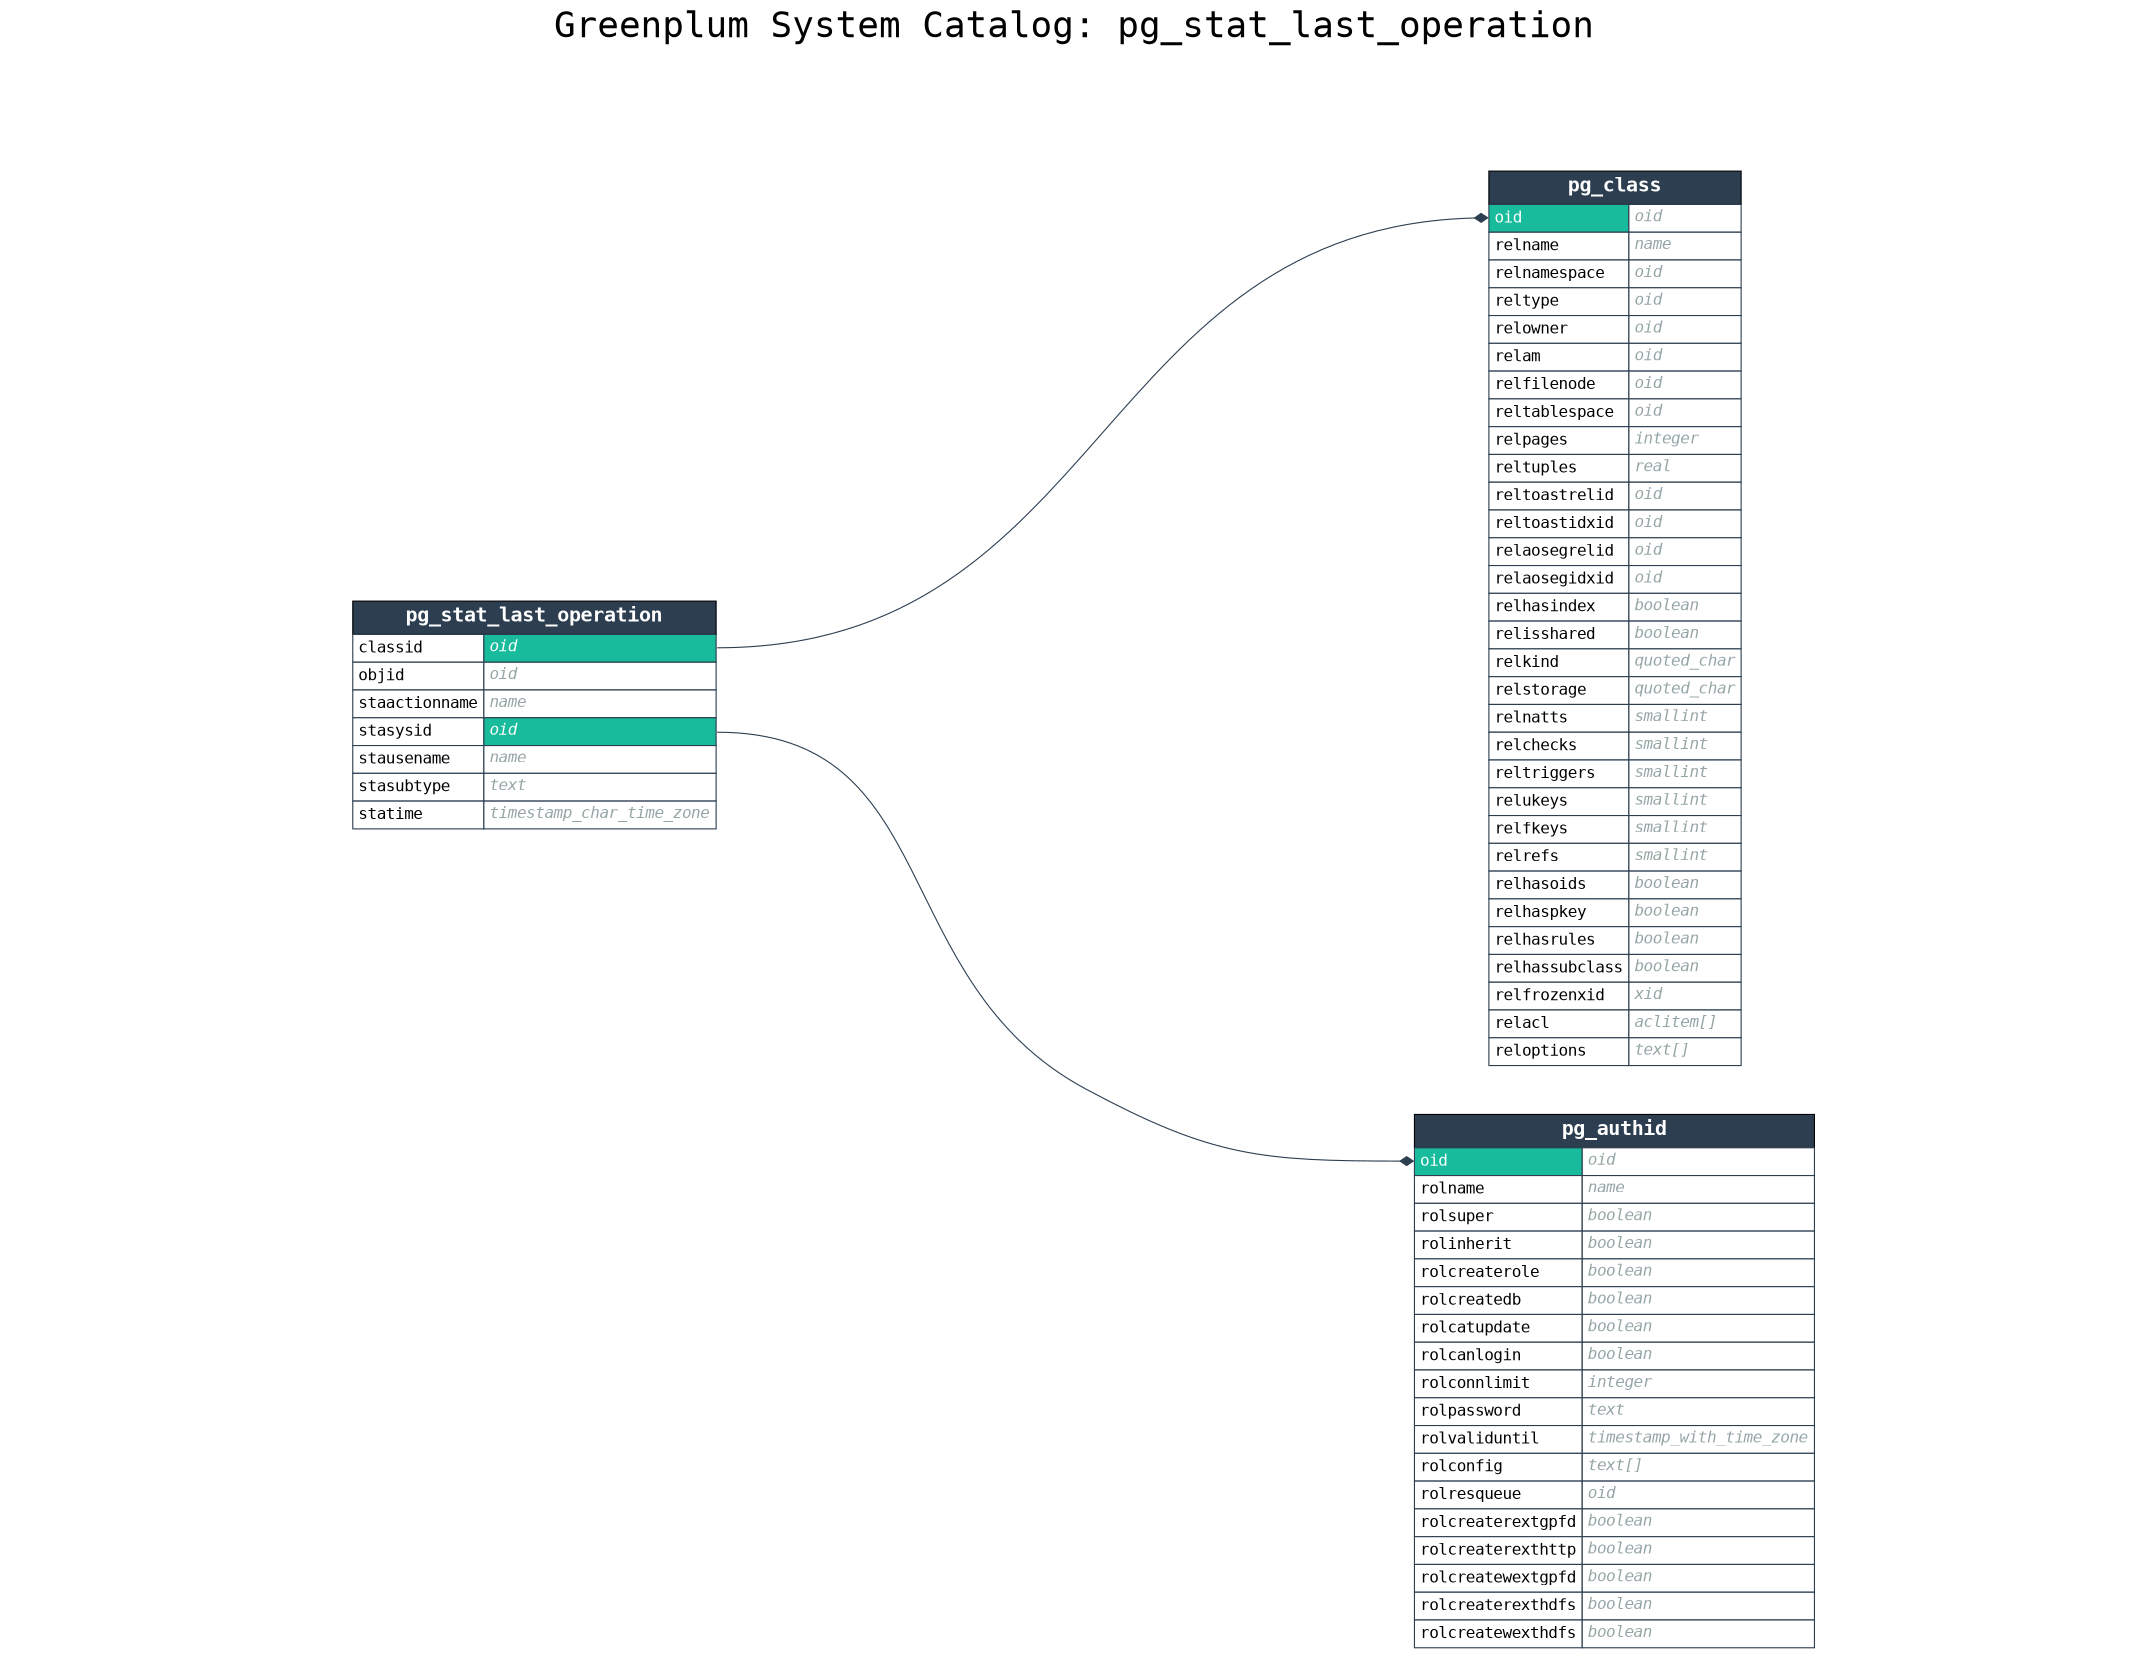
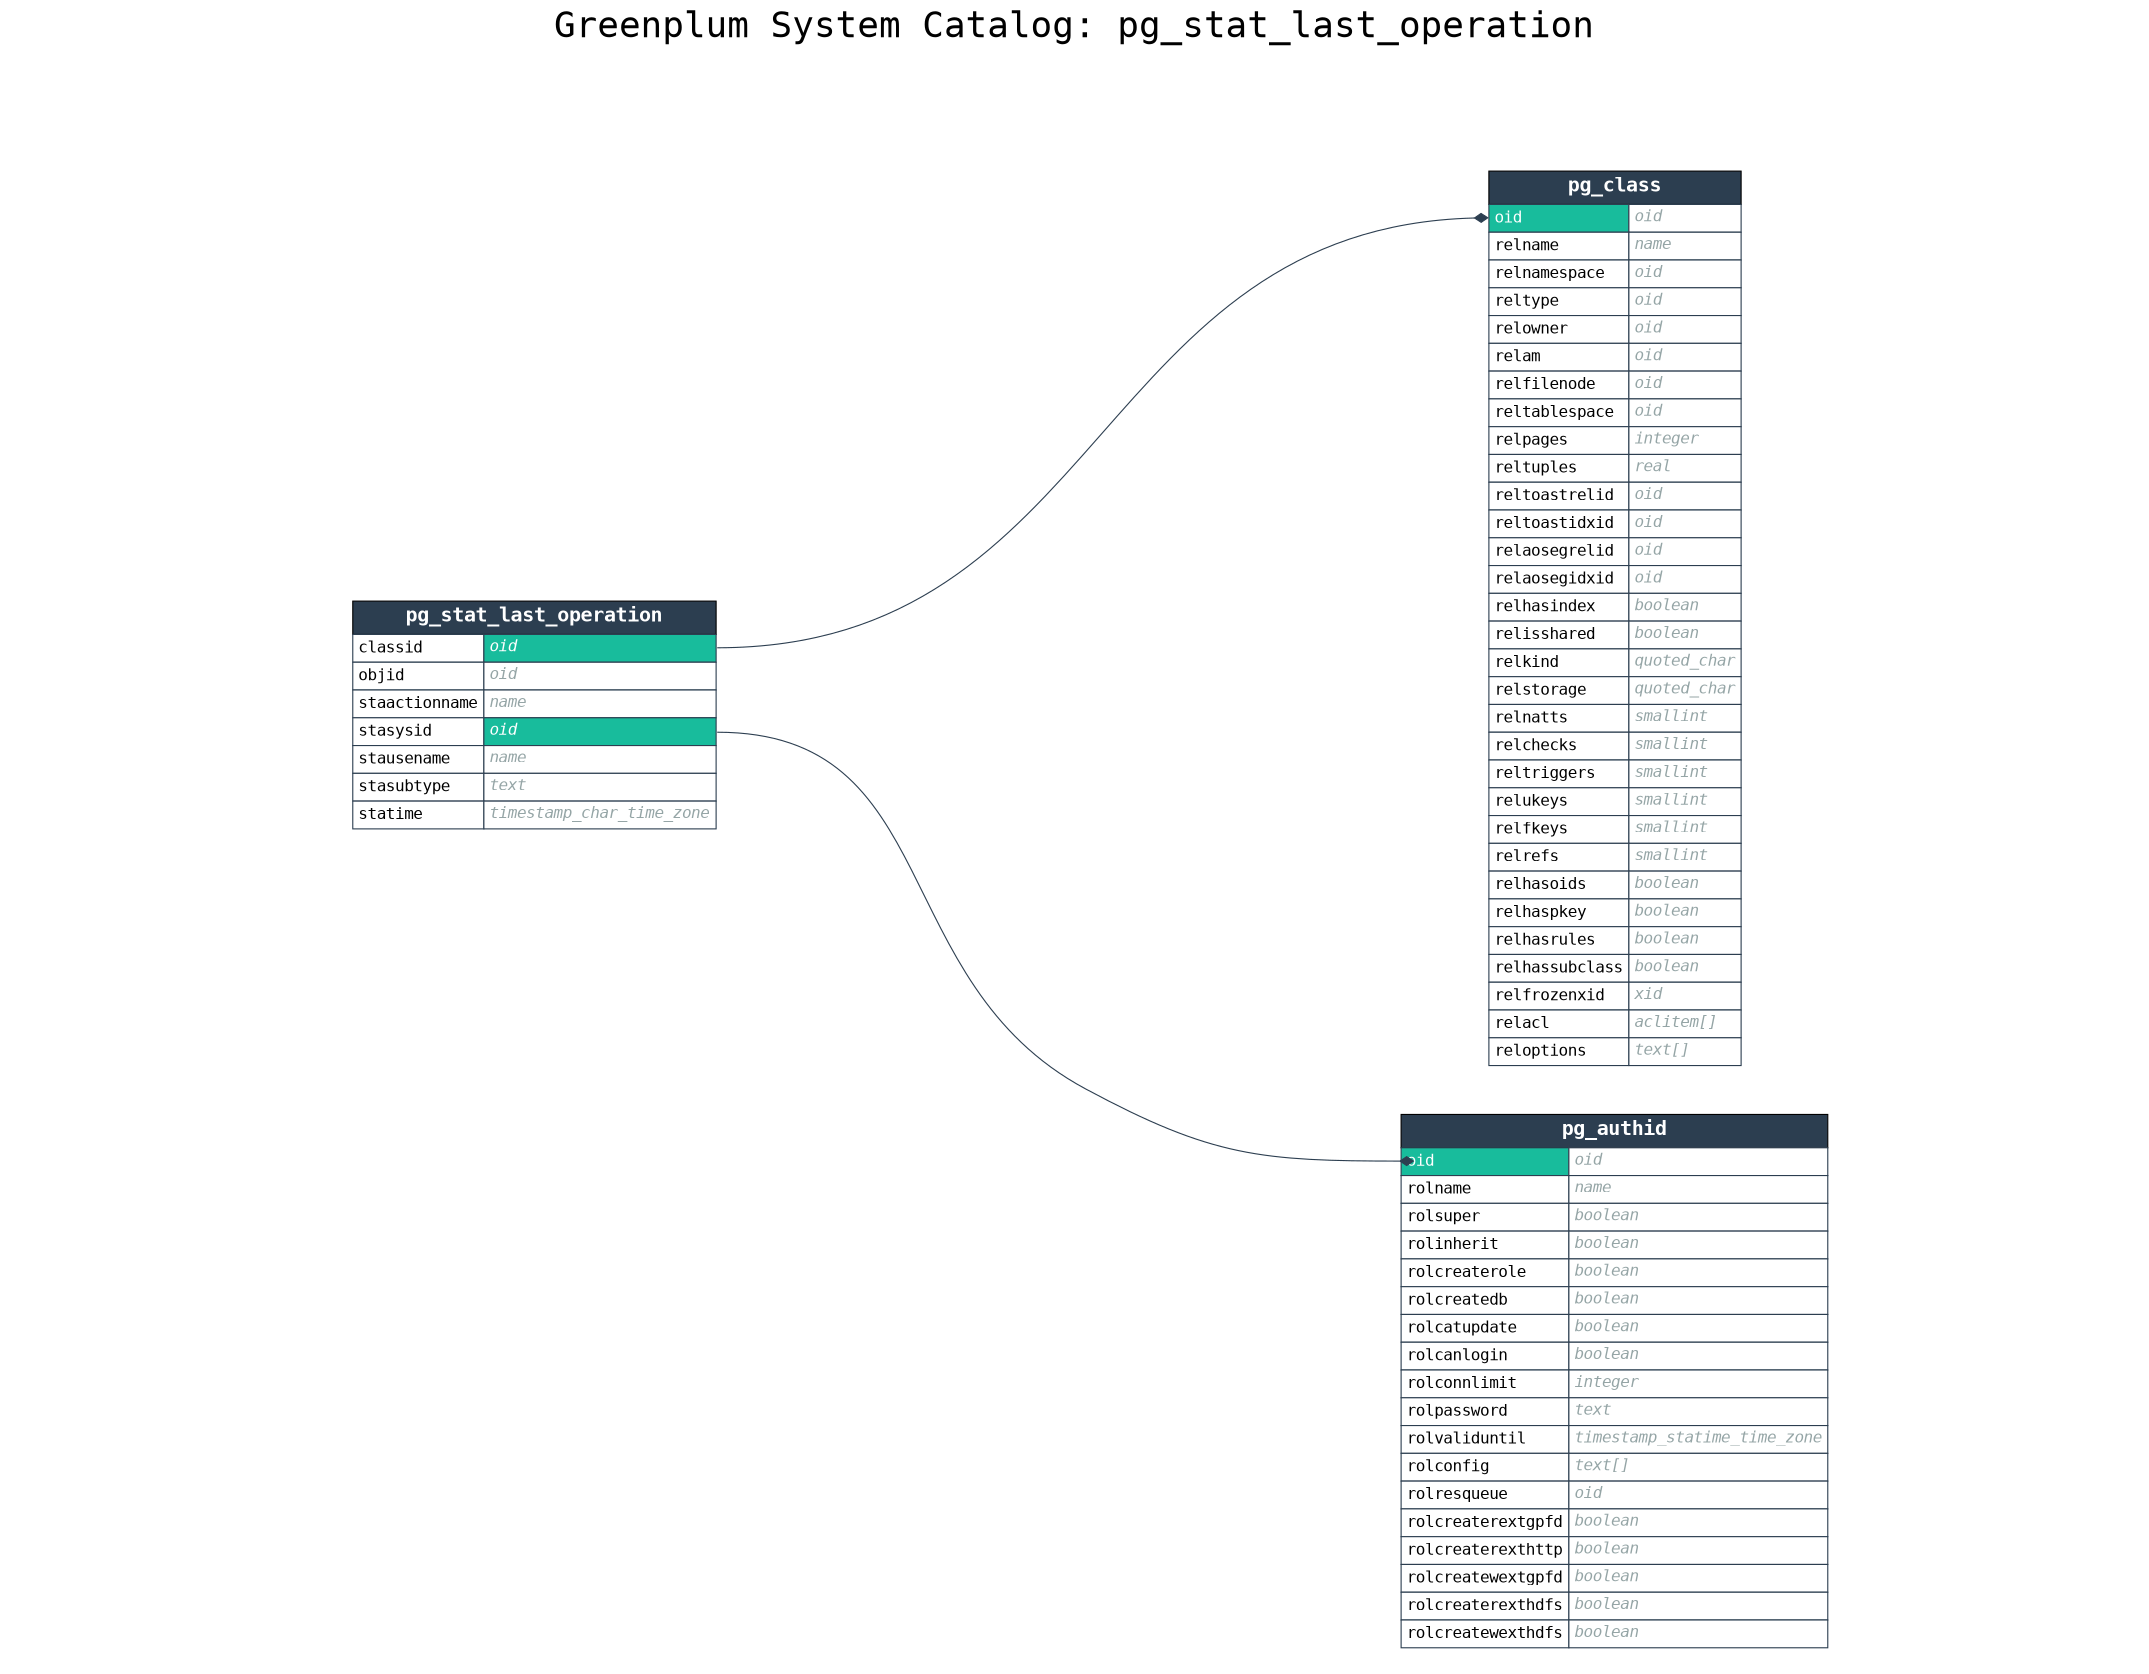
(1698, 1438) -> (1698, 1438)
